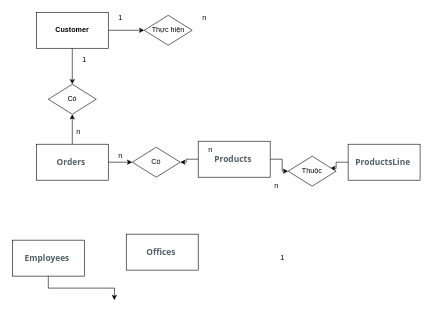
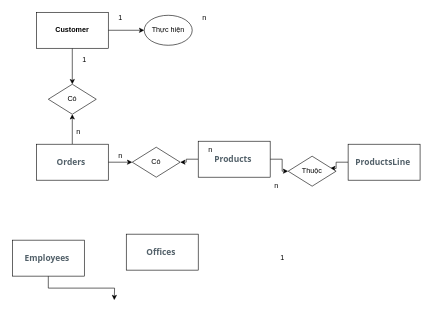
(168, 30) -> (168, 30)
